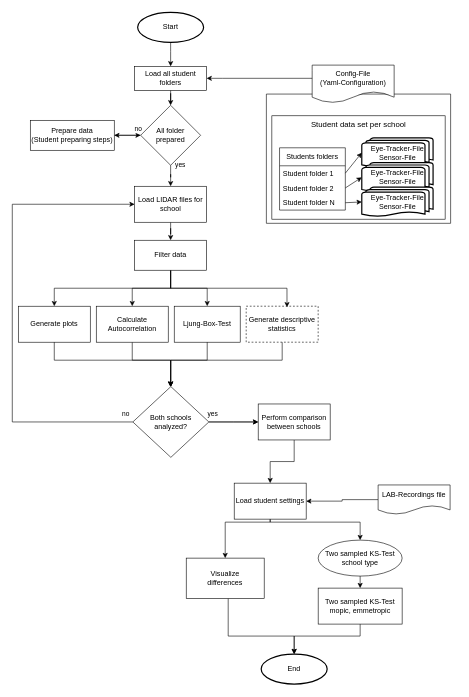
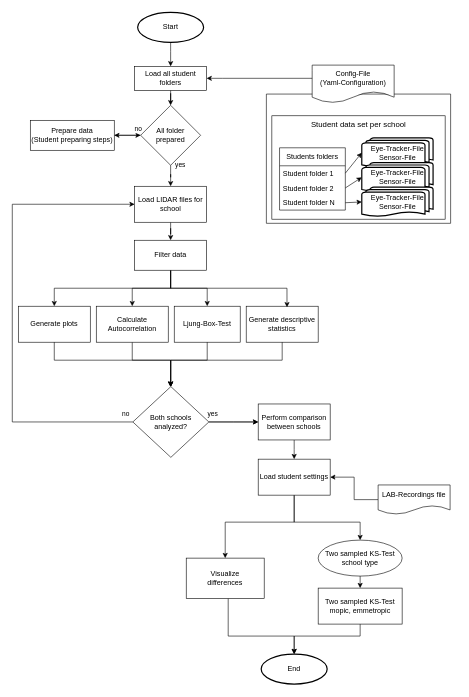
(282, 324) -> (282, 324)
(270, 501) -> (294, 477)
